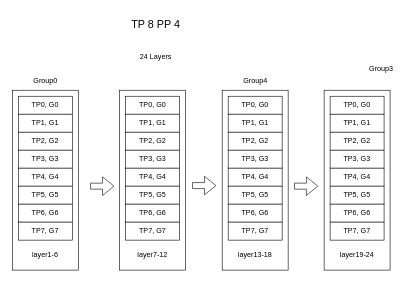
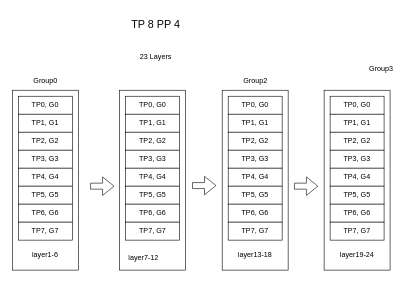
(156, 57) -> (156, 57)
(256, 81) -> (256, 81)
(153, 255) -> (144, 258)
